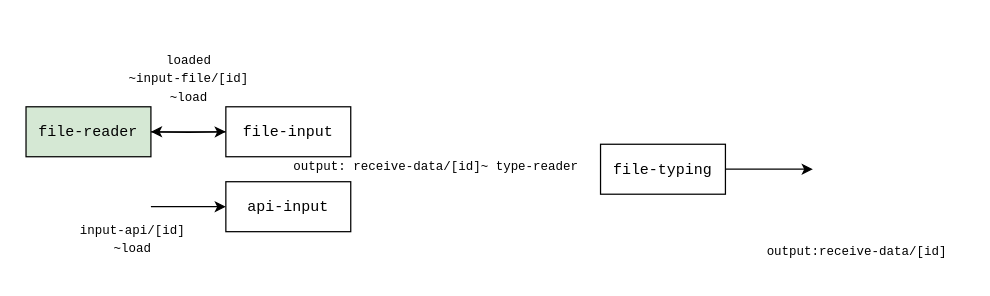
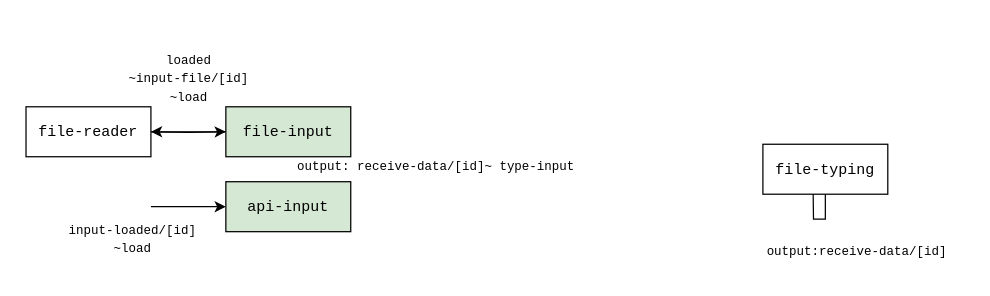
(88, 132) -> (88, 132)
(288, 132) -> (288, 132)
(436, 166) -> (436, 166)
(663, 169) -> (826, 169)
(288, 207) -> (288, 207)
(133, 238) -> (133, 238)
